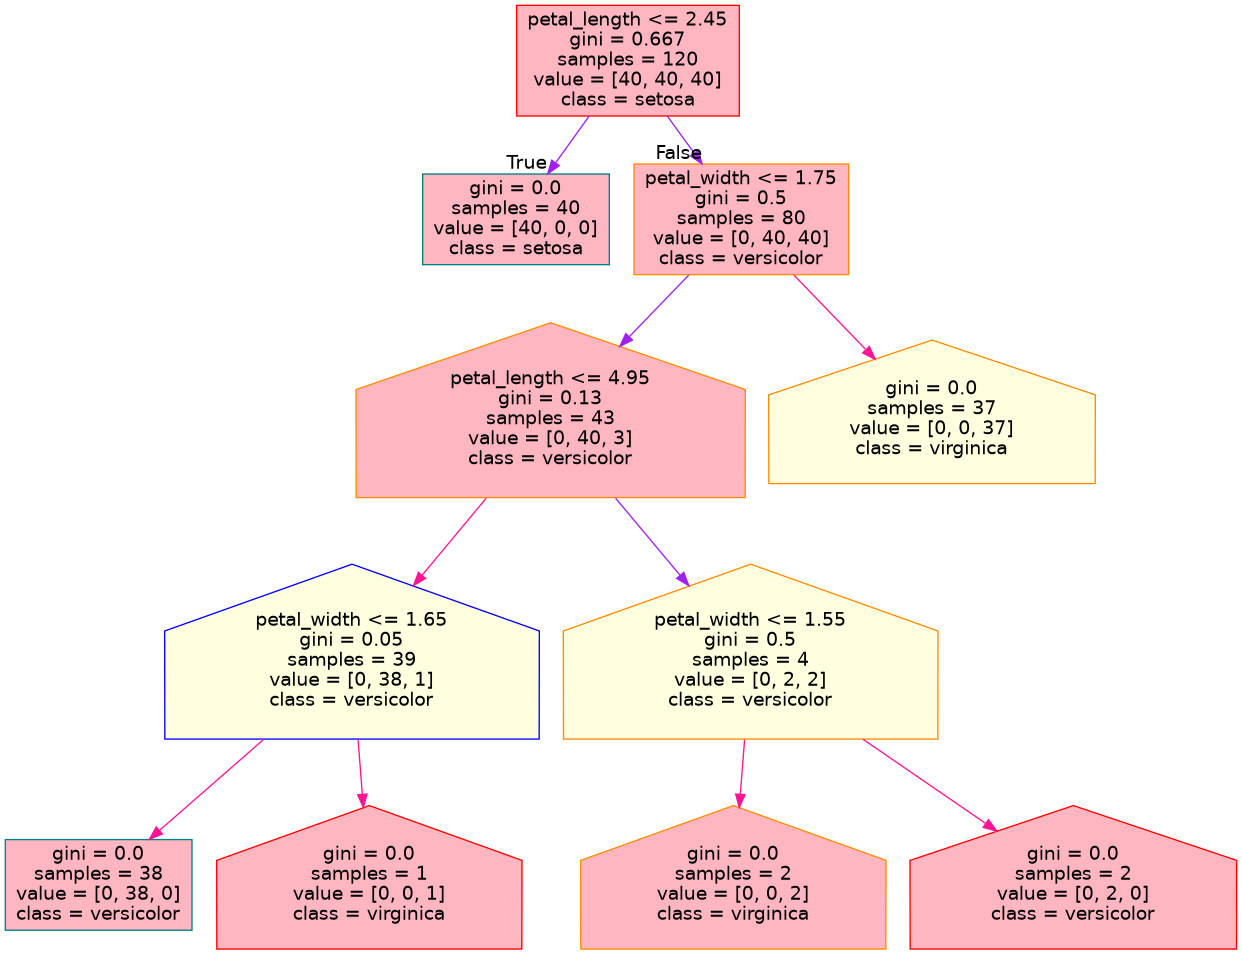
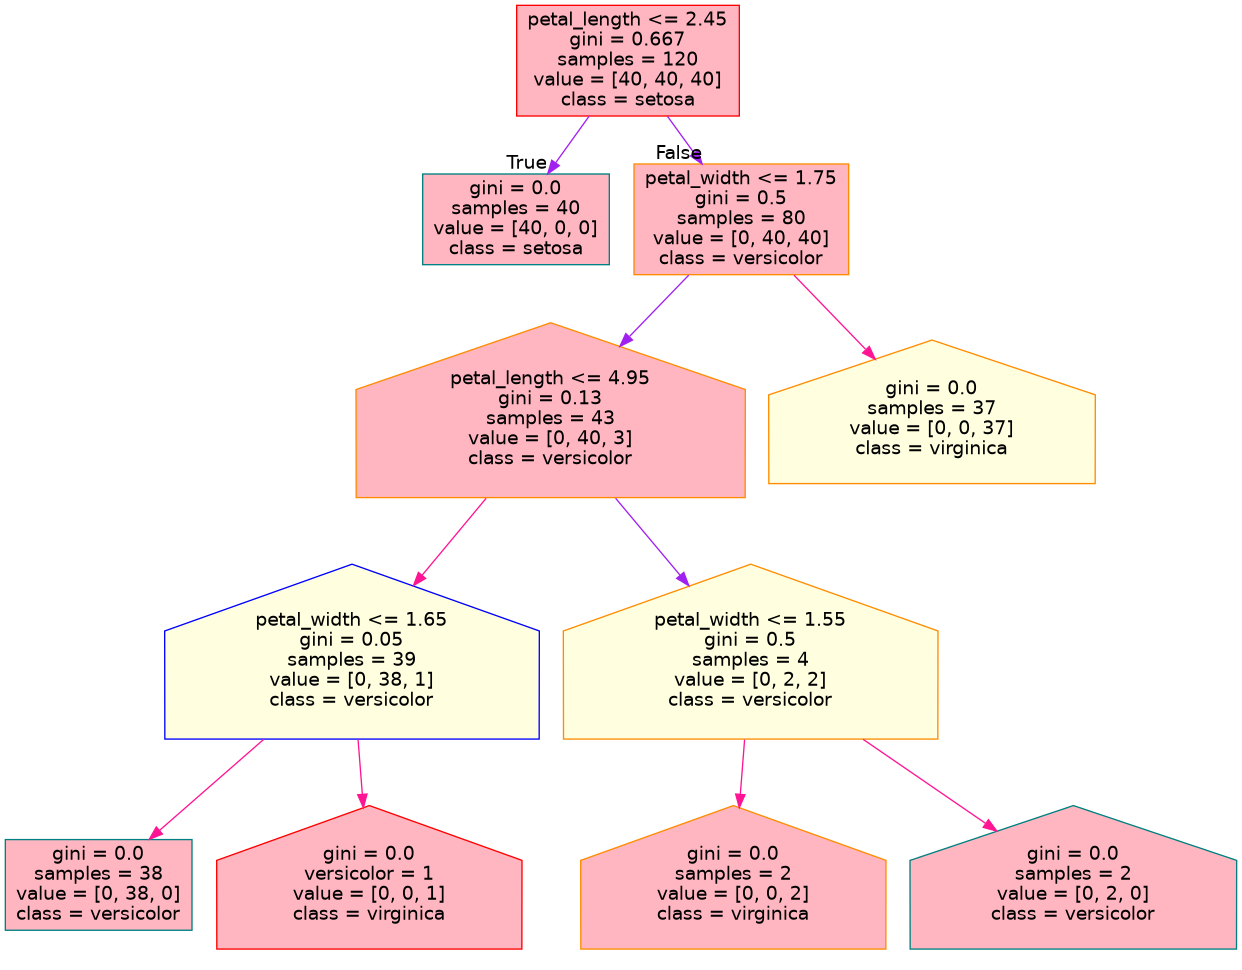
(369, 885) -> (369, 885)
(1073, 885) -> (1073, 885)
